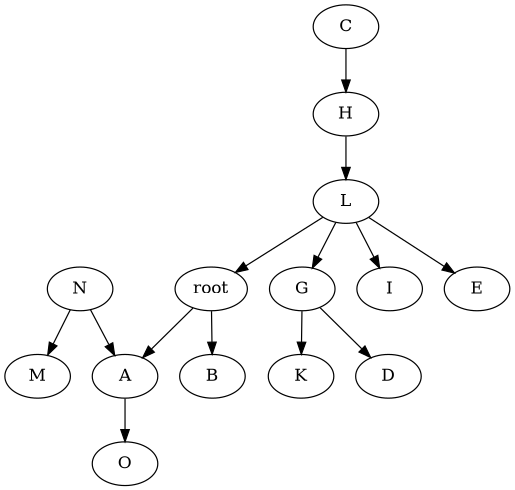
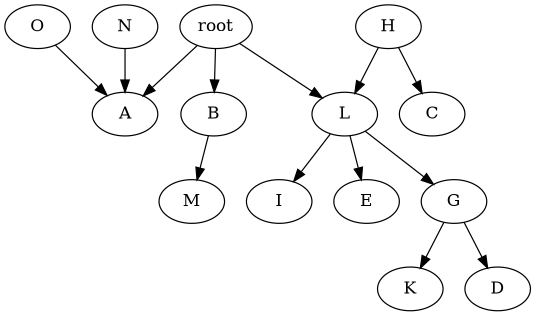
(346, 64) -> (407, 65)
(284, 242) -> (276, 67)
(62, 327) -> (204, 152)
(125, 414) -> (77, 66)
